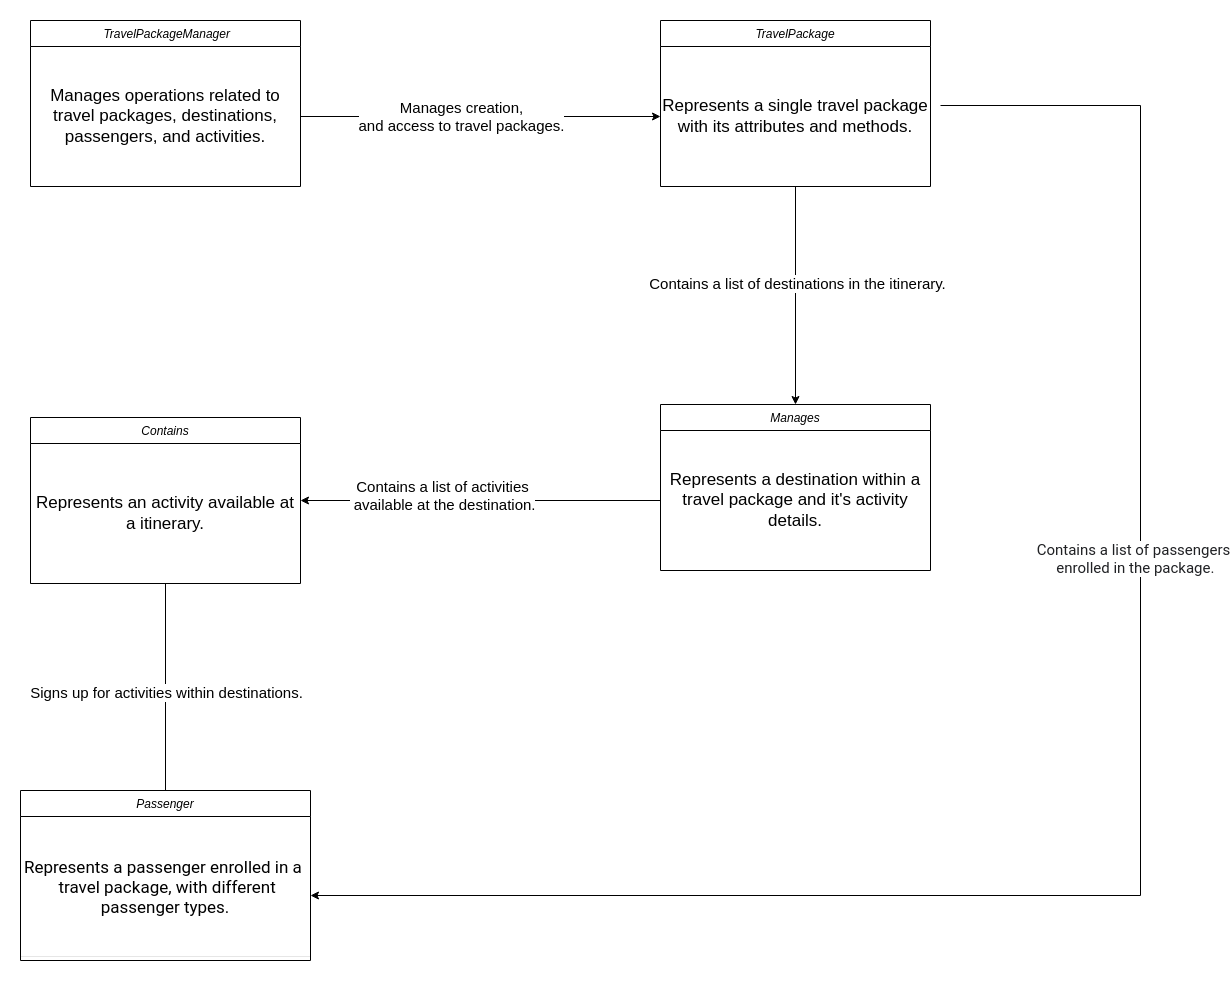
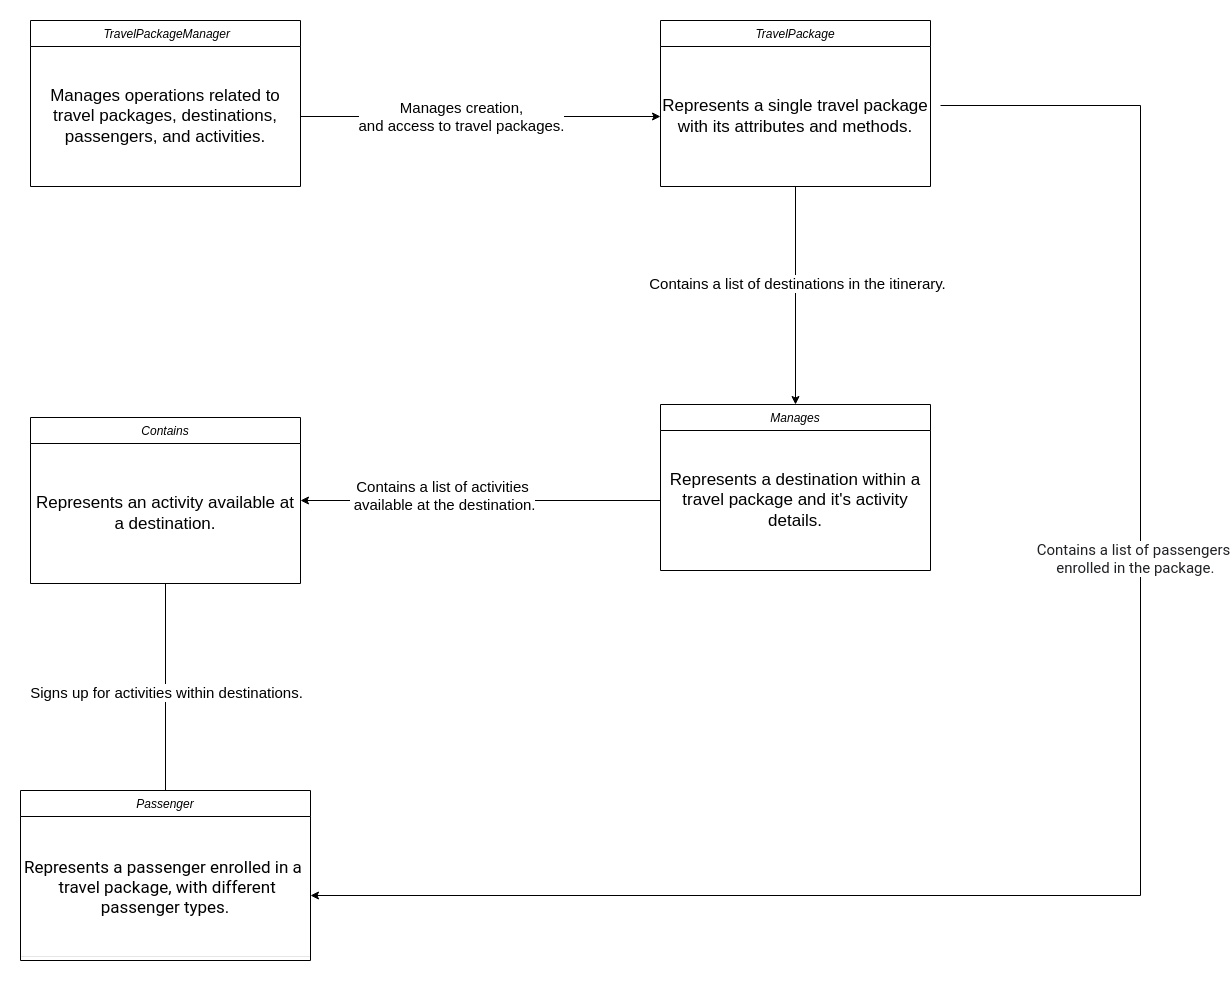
(166, 514) -> (166, 514)
